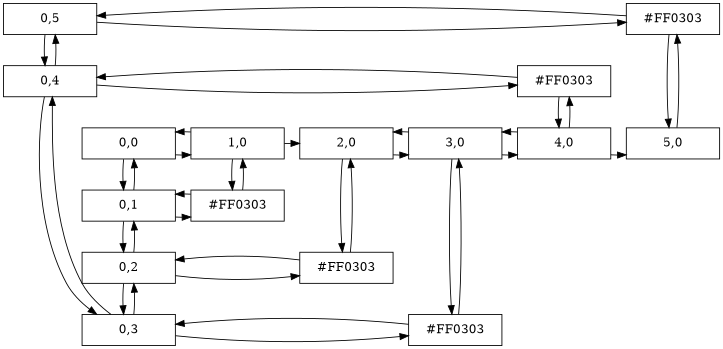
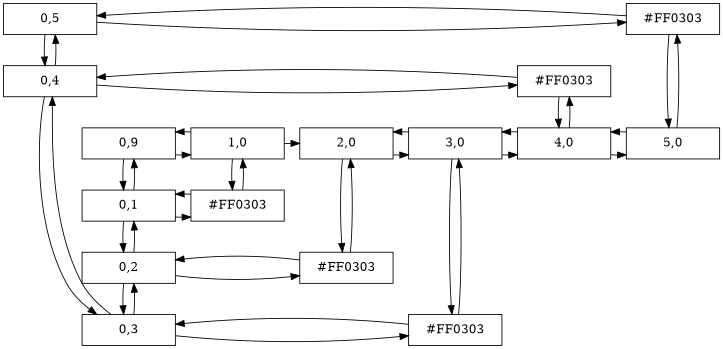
none -> (623, 132)
(129, 143) -> (129, 143)
